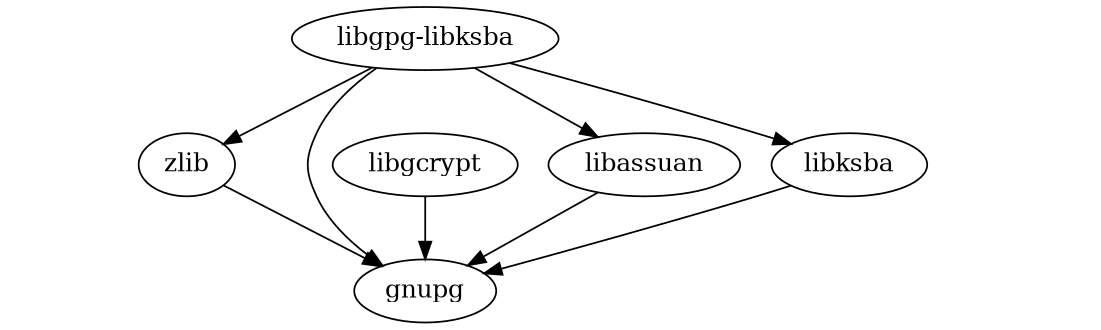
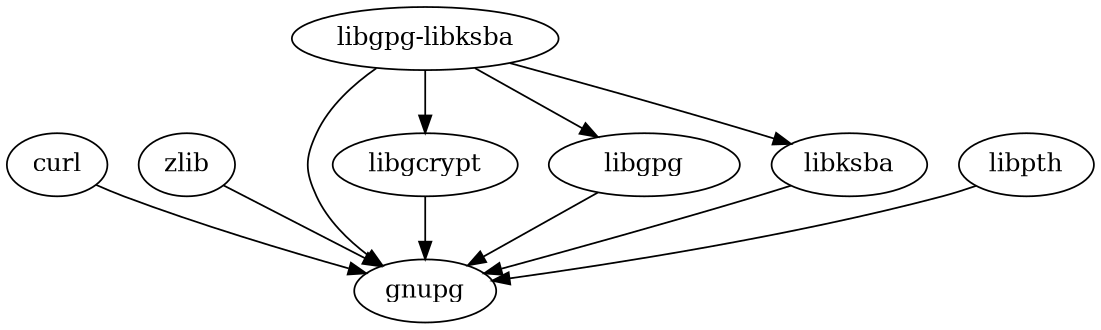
(306, 102) -> (425, 93)
none -> (57, 165)
(644, 165) -> (644, 165)
none -> (1026, 165)
